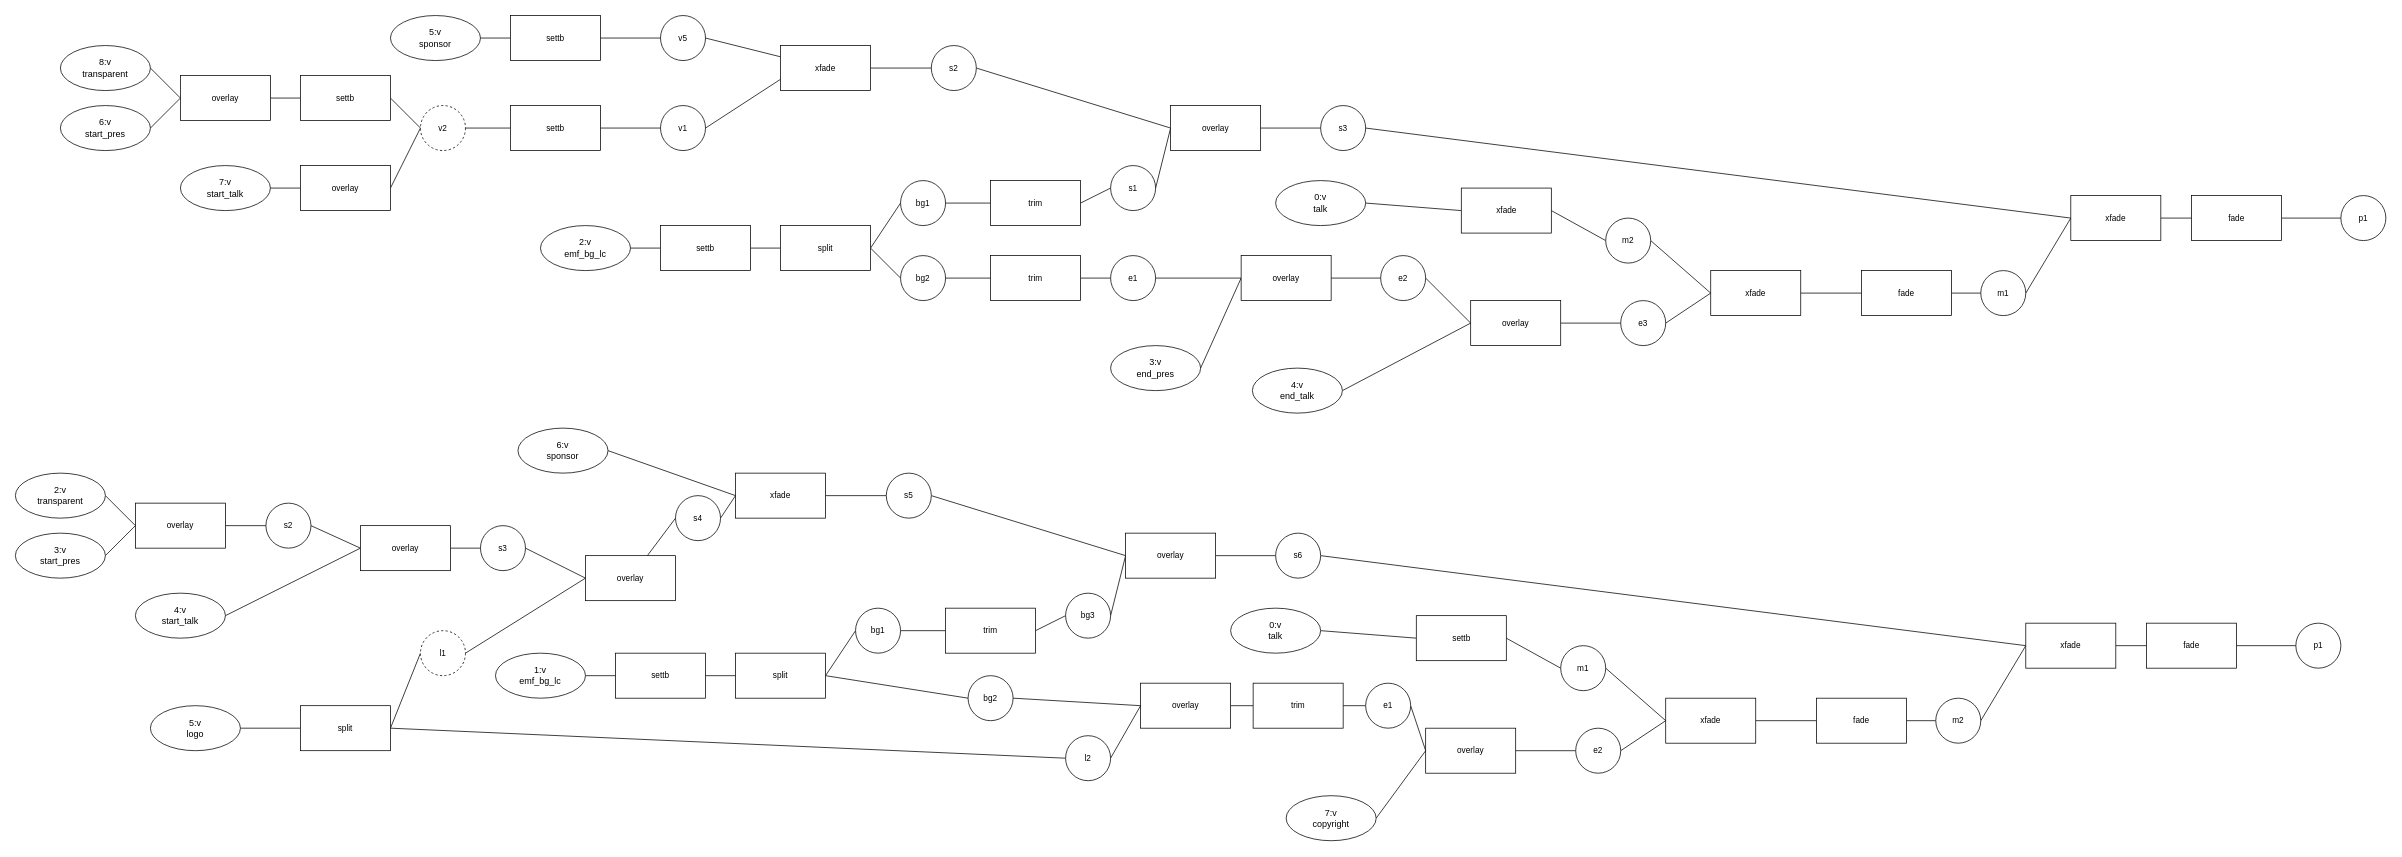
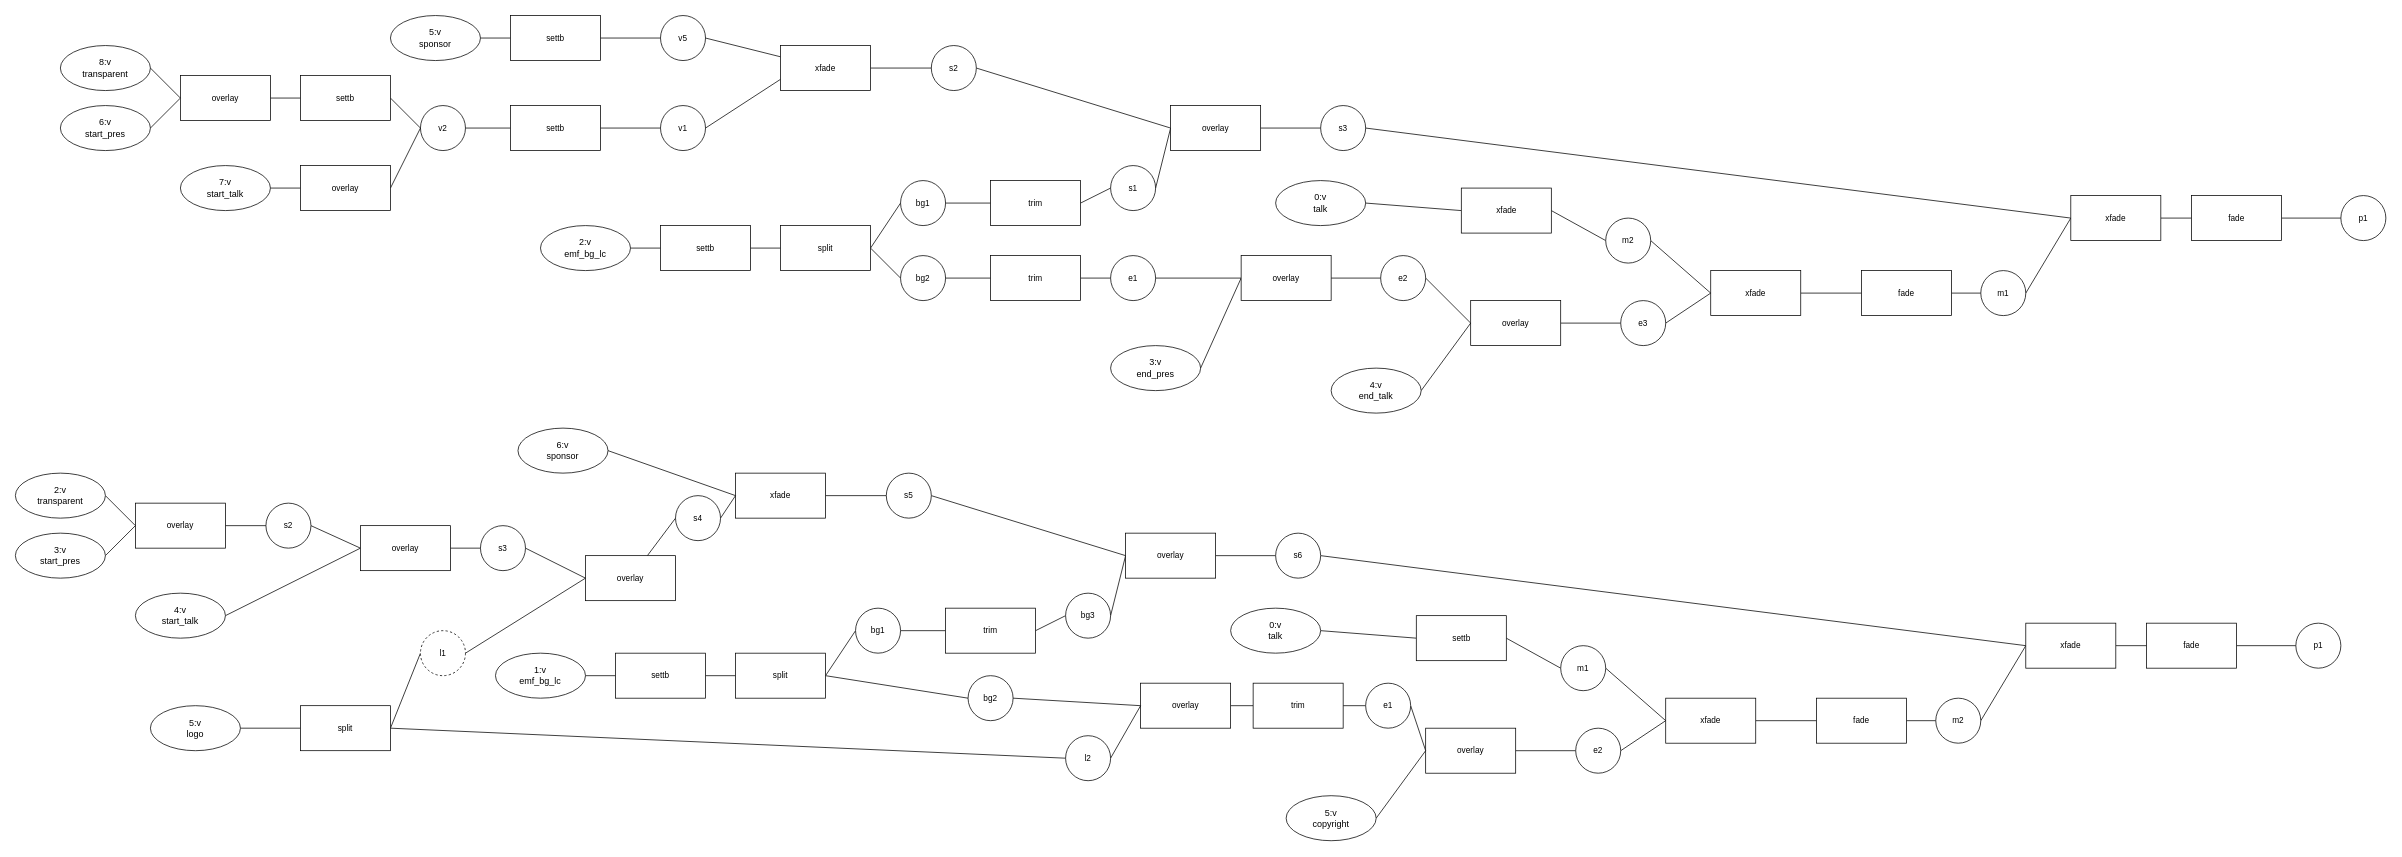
(443, 128) -> (443, 128)
(1297, 390) -> (1376, 390)
(1331, 818) -> (1331, 818)
